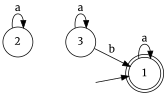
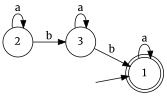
none -> (46, 42)
